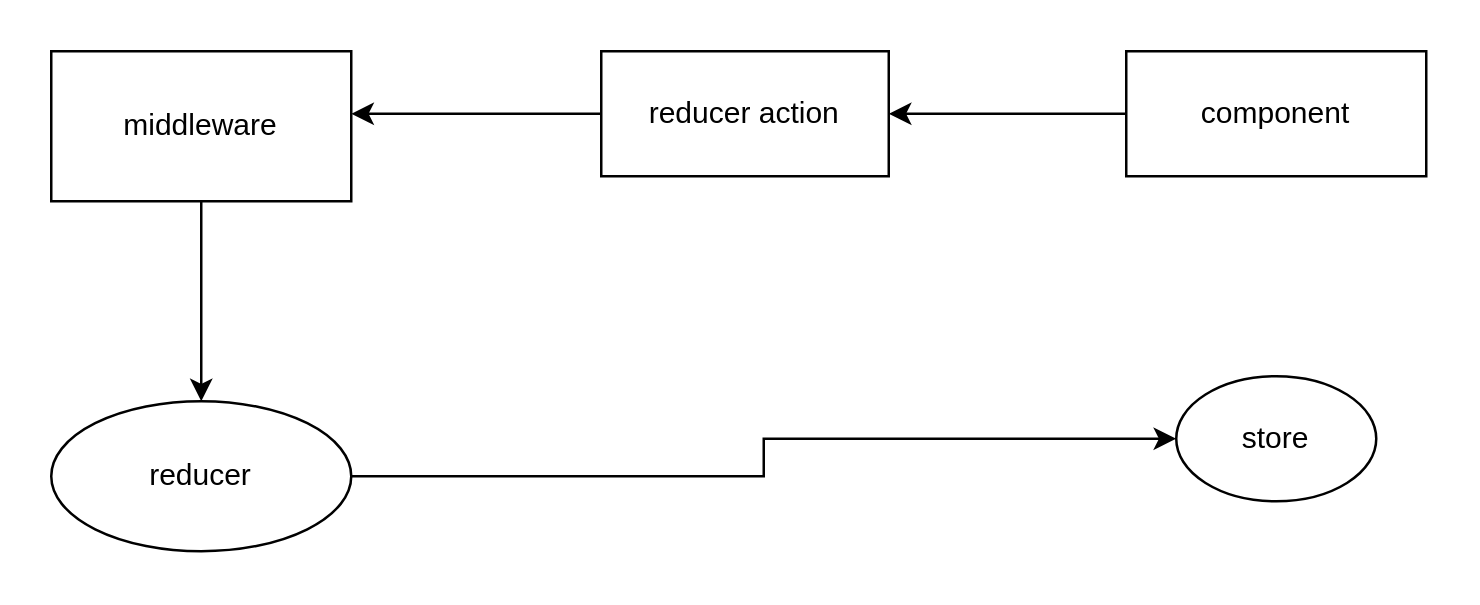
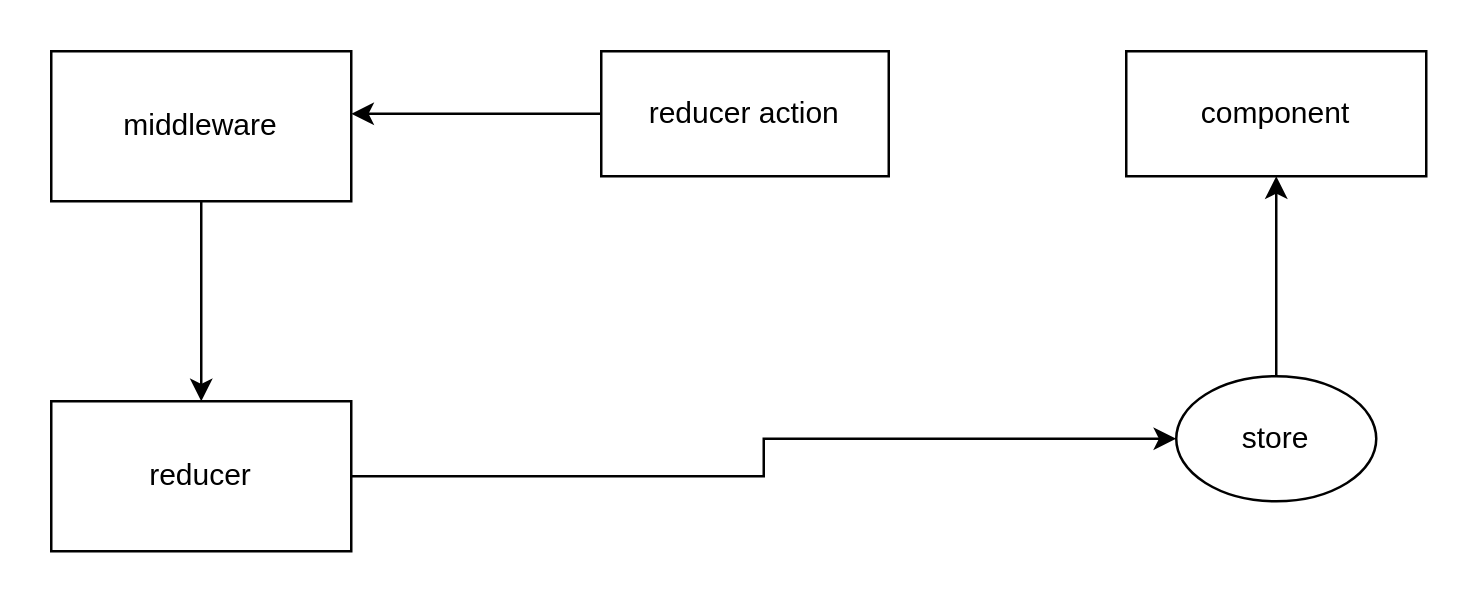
(1016, 114) -> none
none -> (1276, 284)
(201, 476) -> (201, 476)
